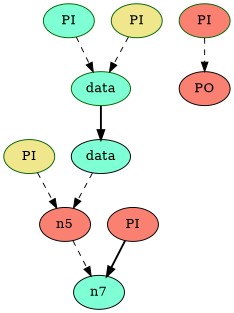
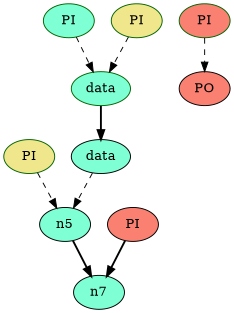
(65, 224) -> (65, 224)
(80, 254) -> (80, 254)
